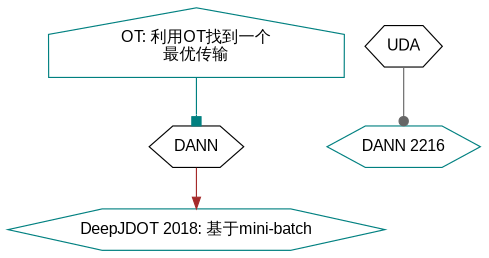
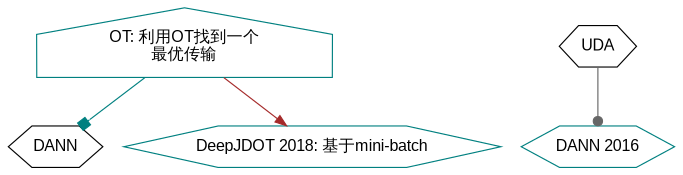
(404, 147) -> (598, 147)
(196, 183) -> (251, 98)
